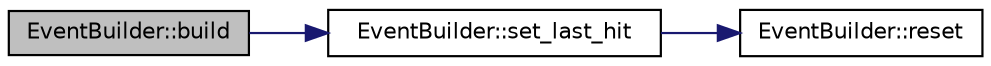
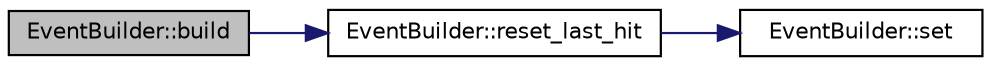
(495, 33) -> (495, 33)
(861, 33) -> (861, 33)
